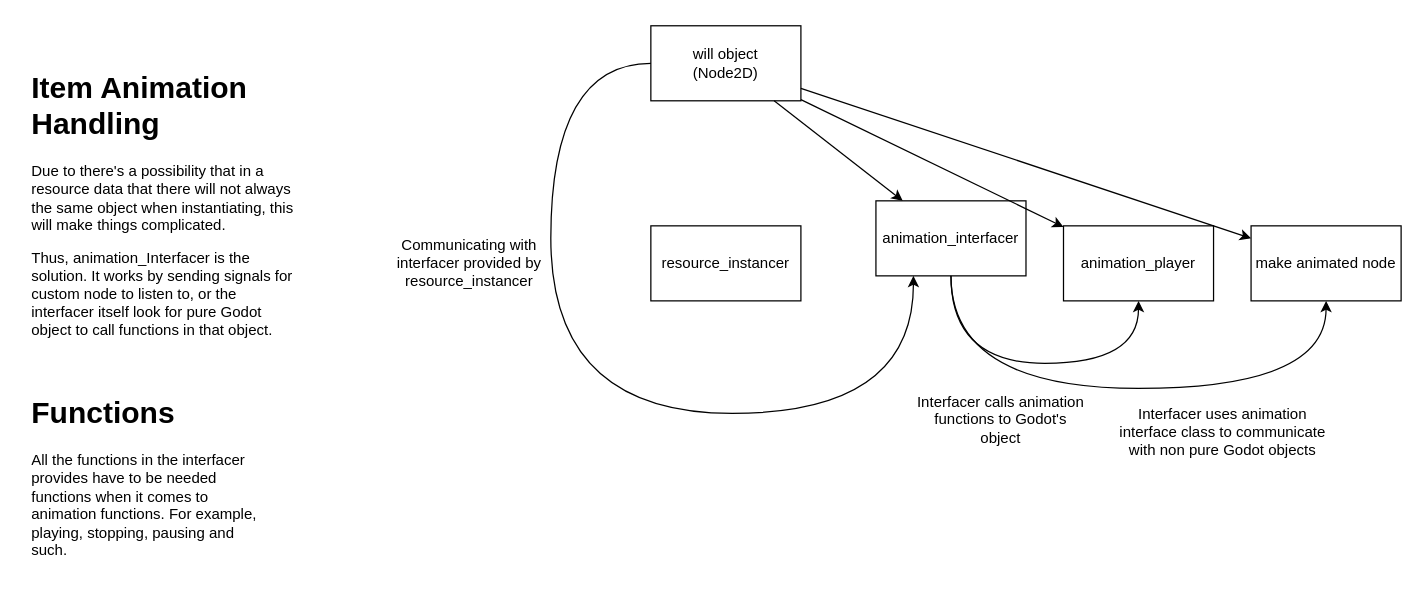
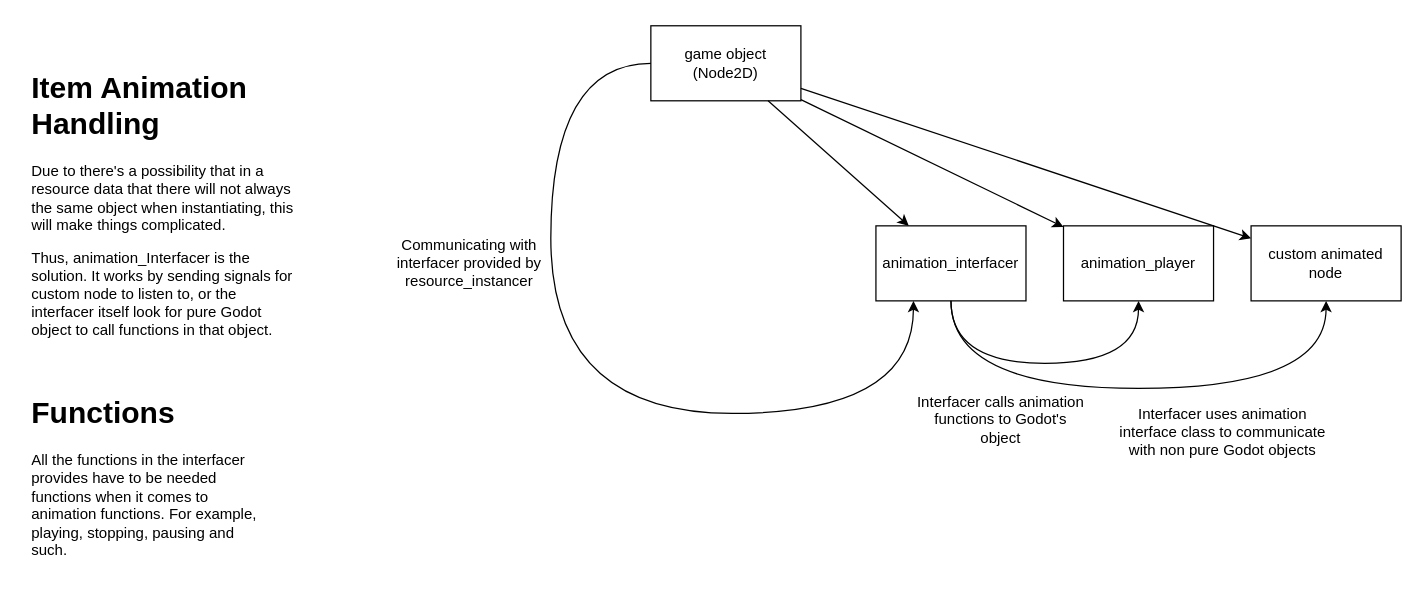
(726, 63) -> (726, 63)
(951, 238) -> (951, 263)
(726, 263) -> none
(1326, 263) -> (1326, 263)
